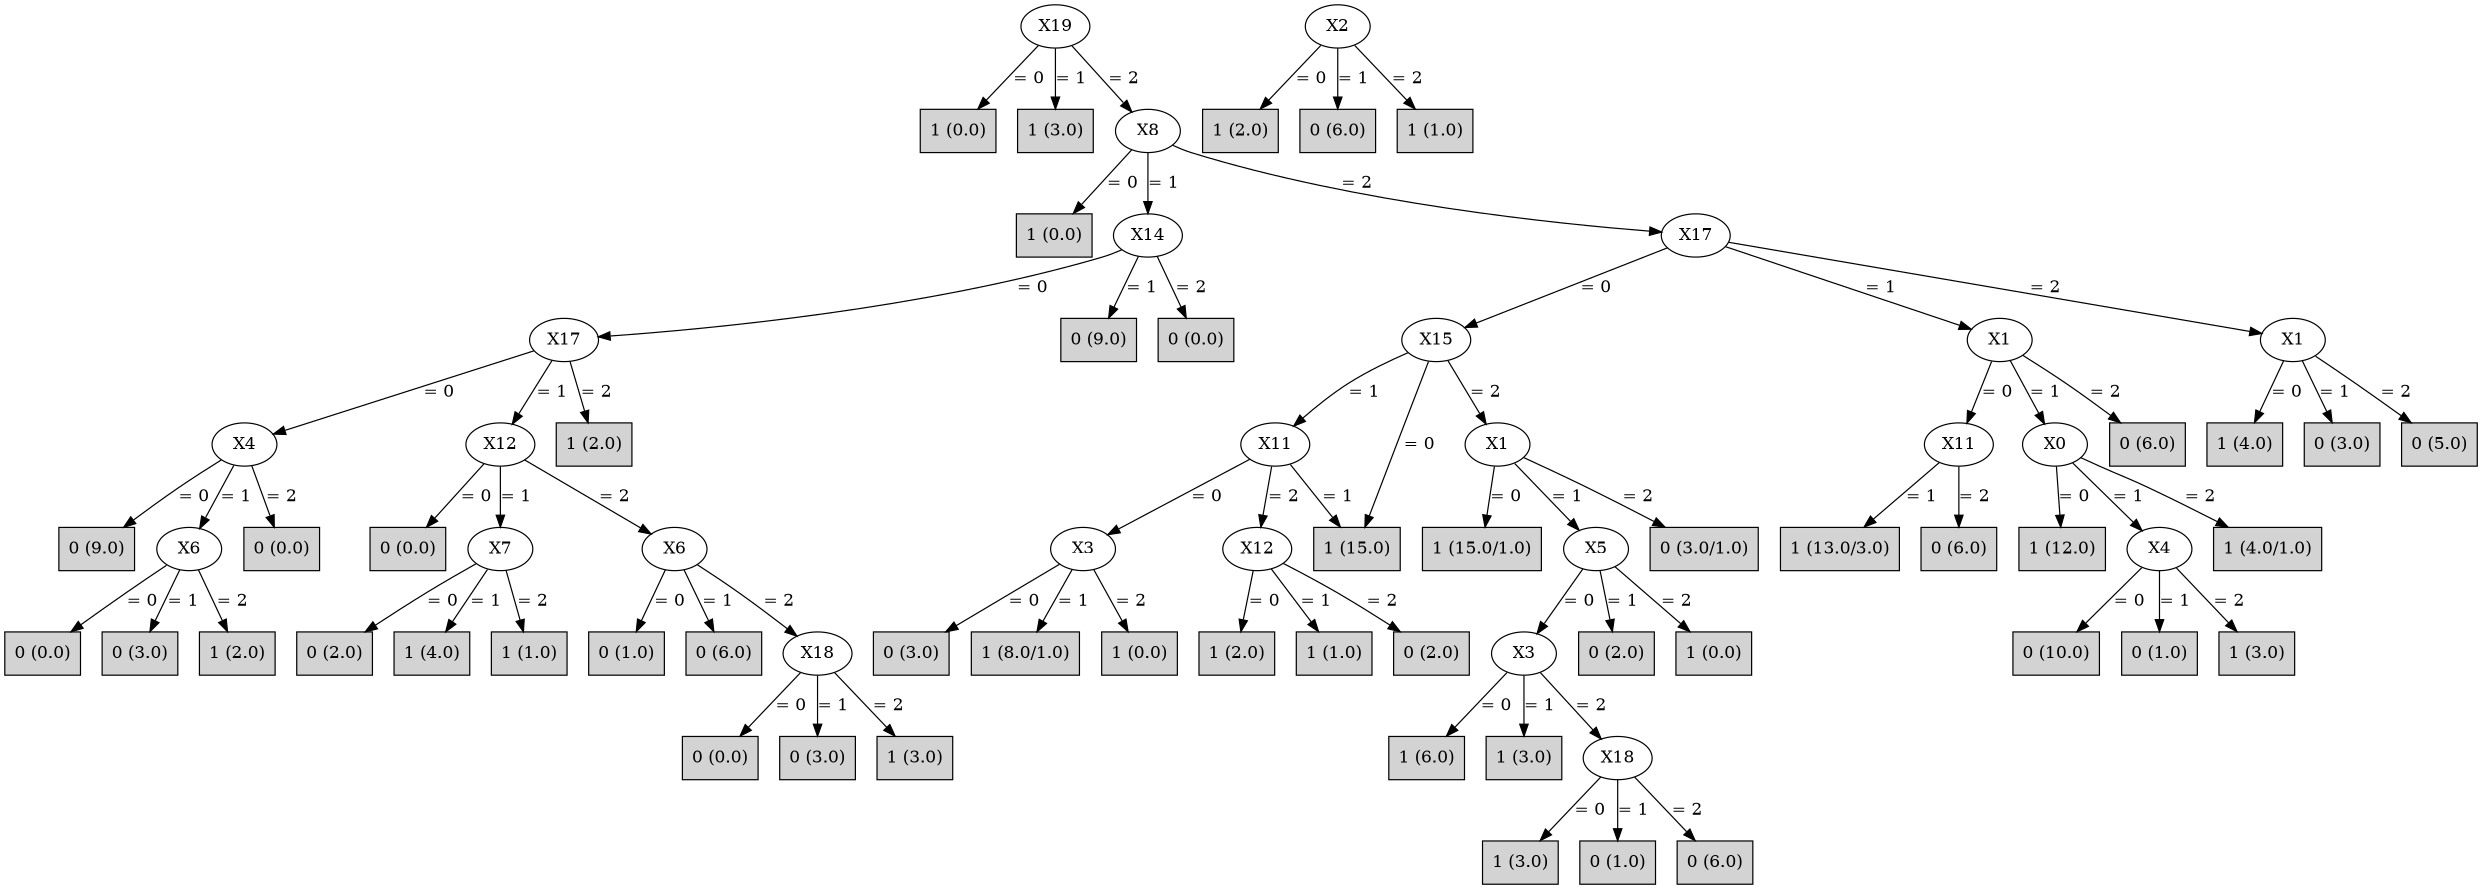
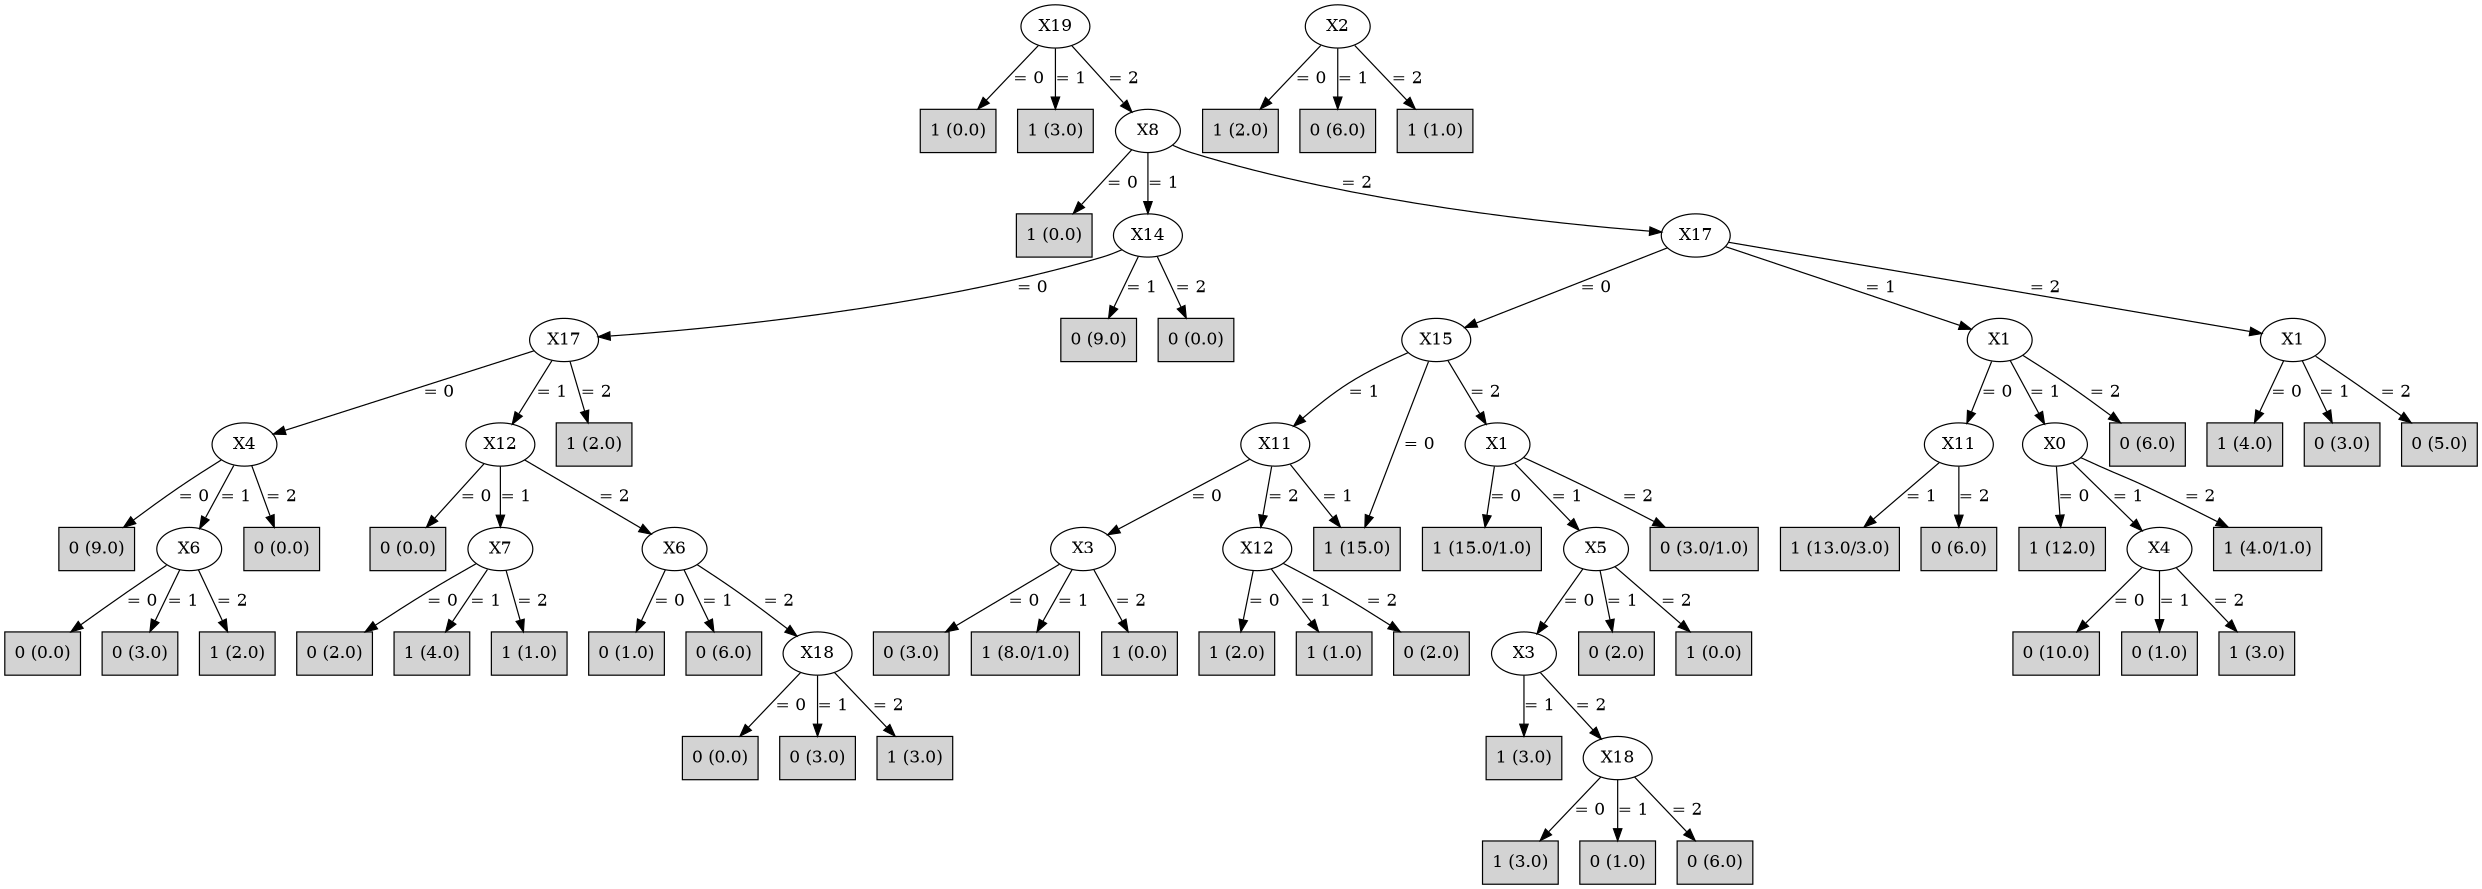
(1427, 758) -> none
